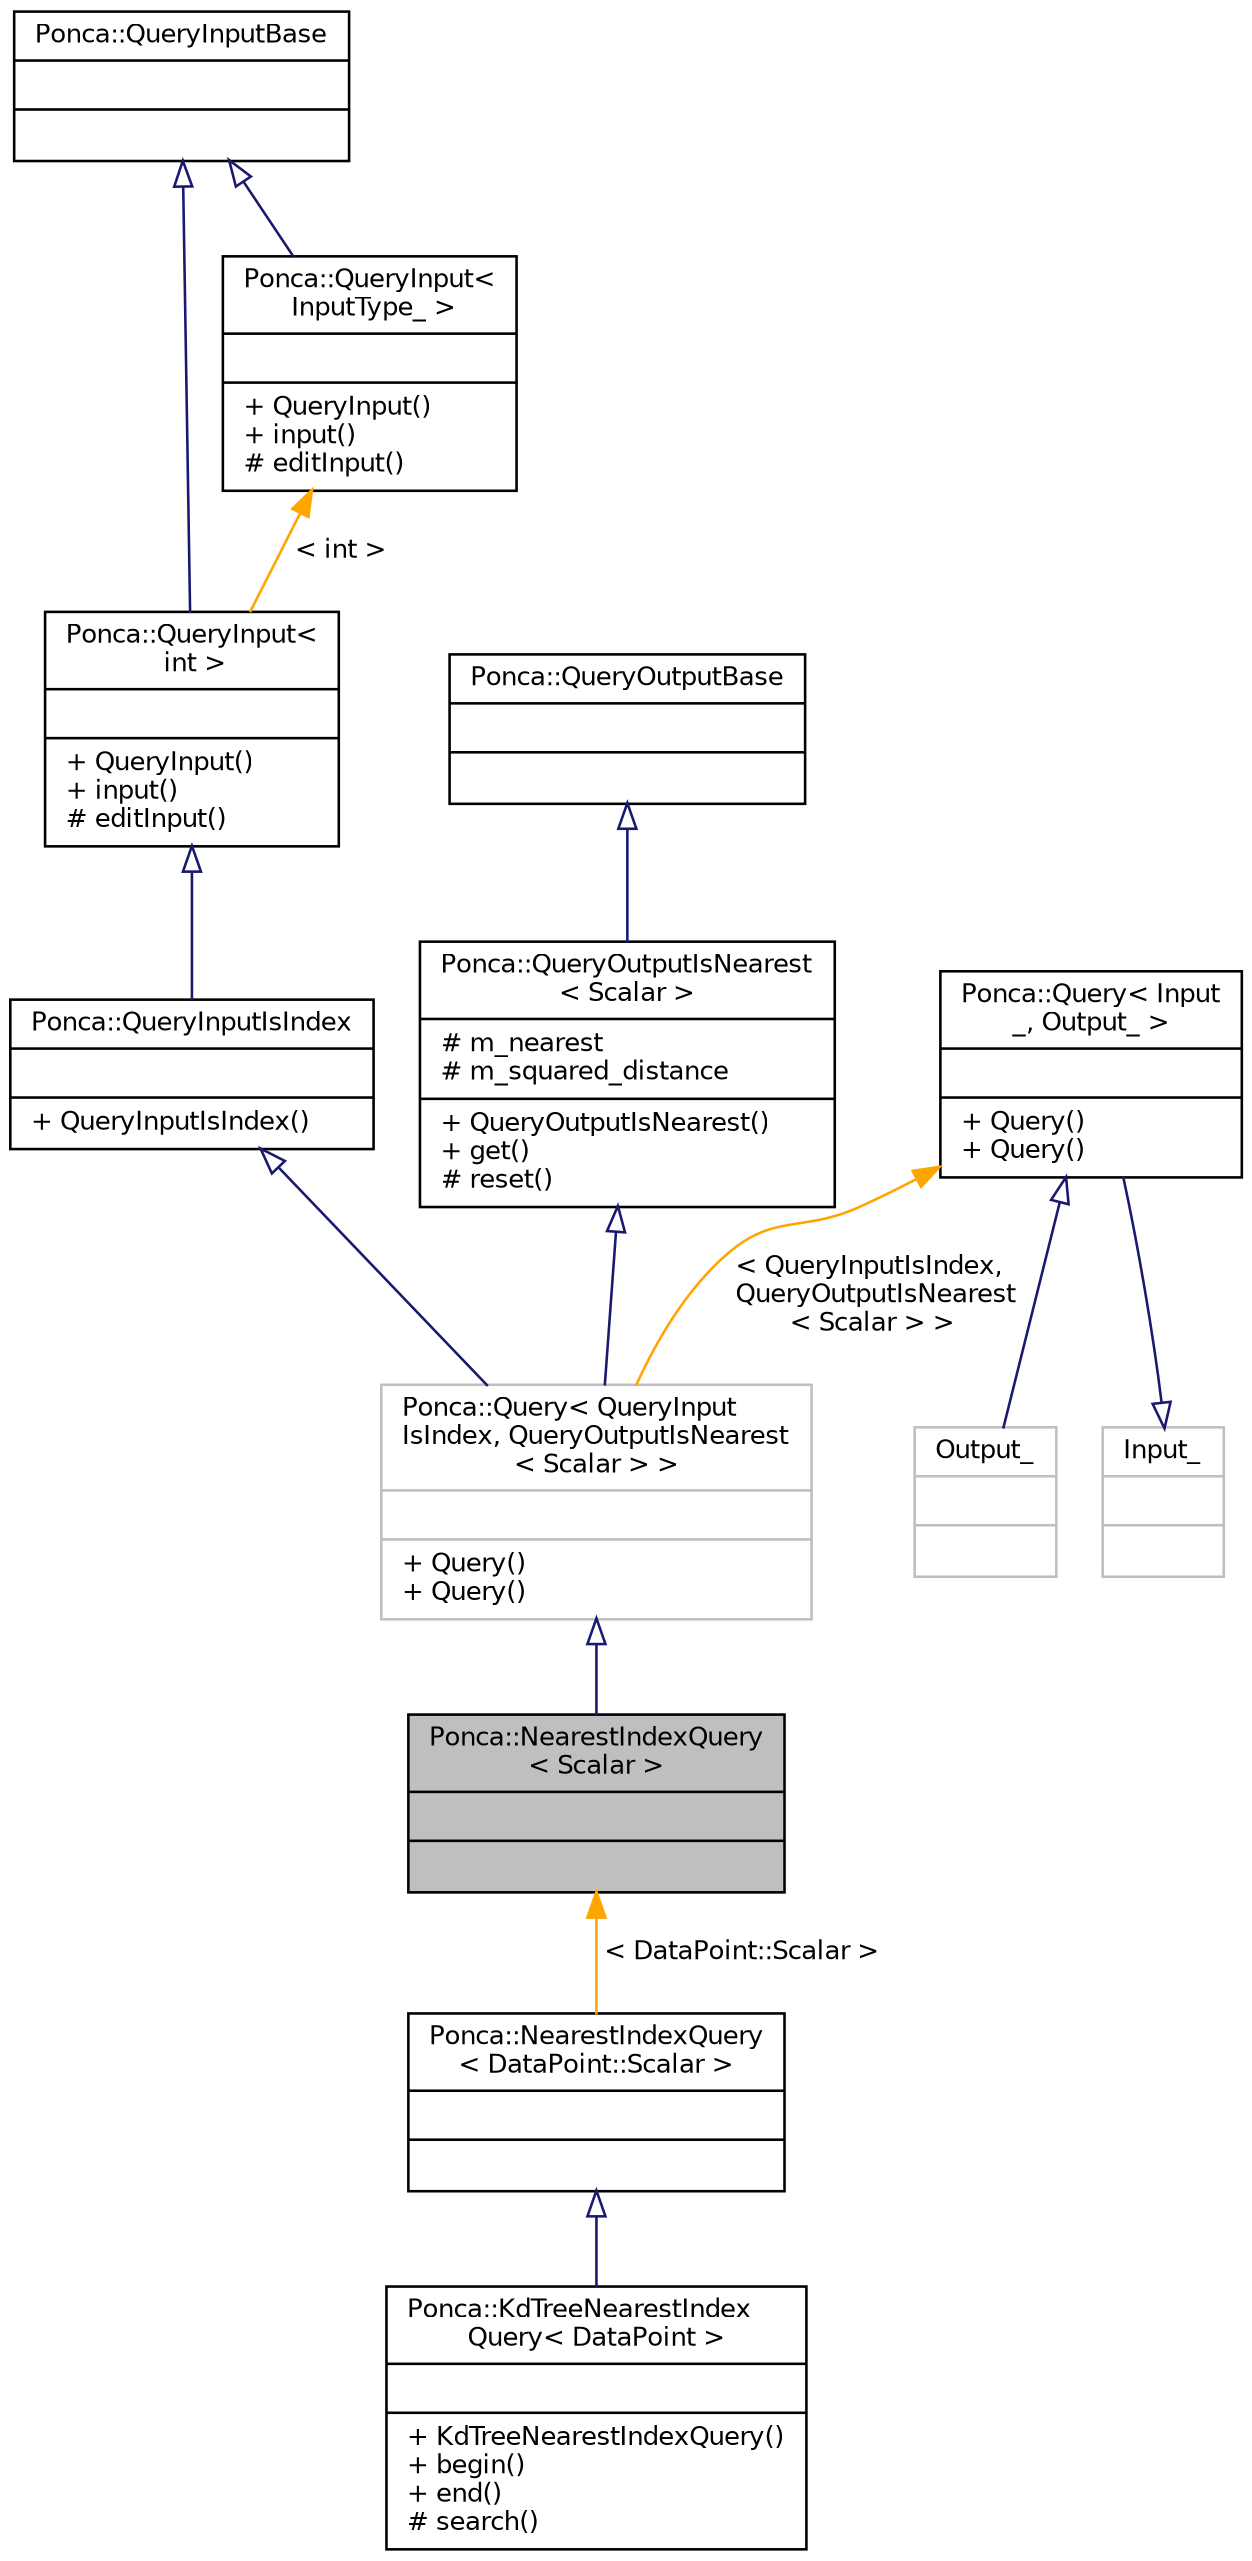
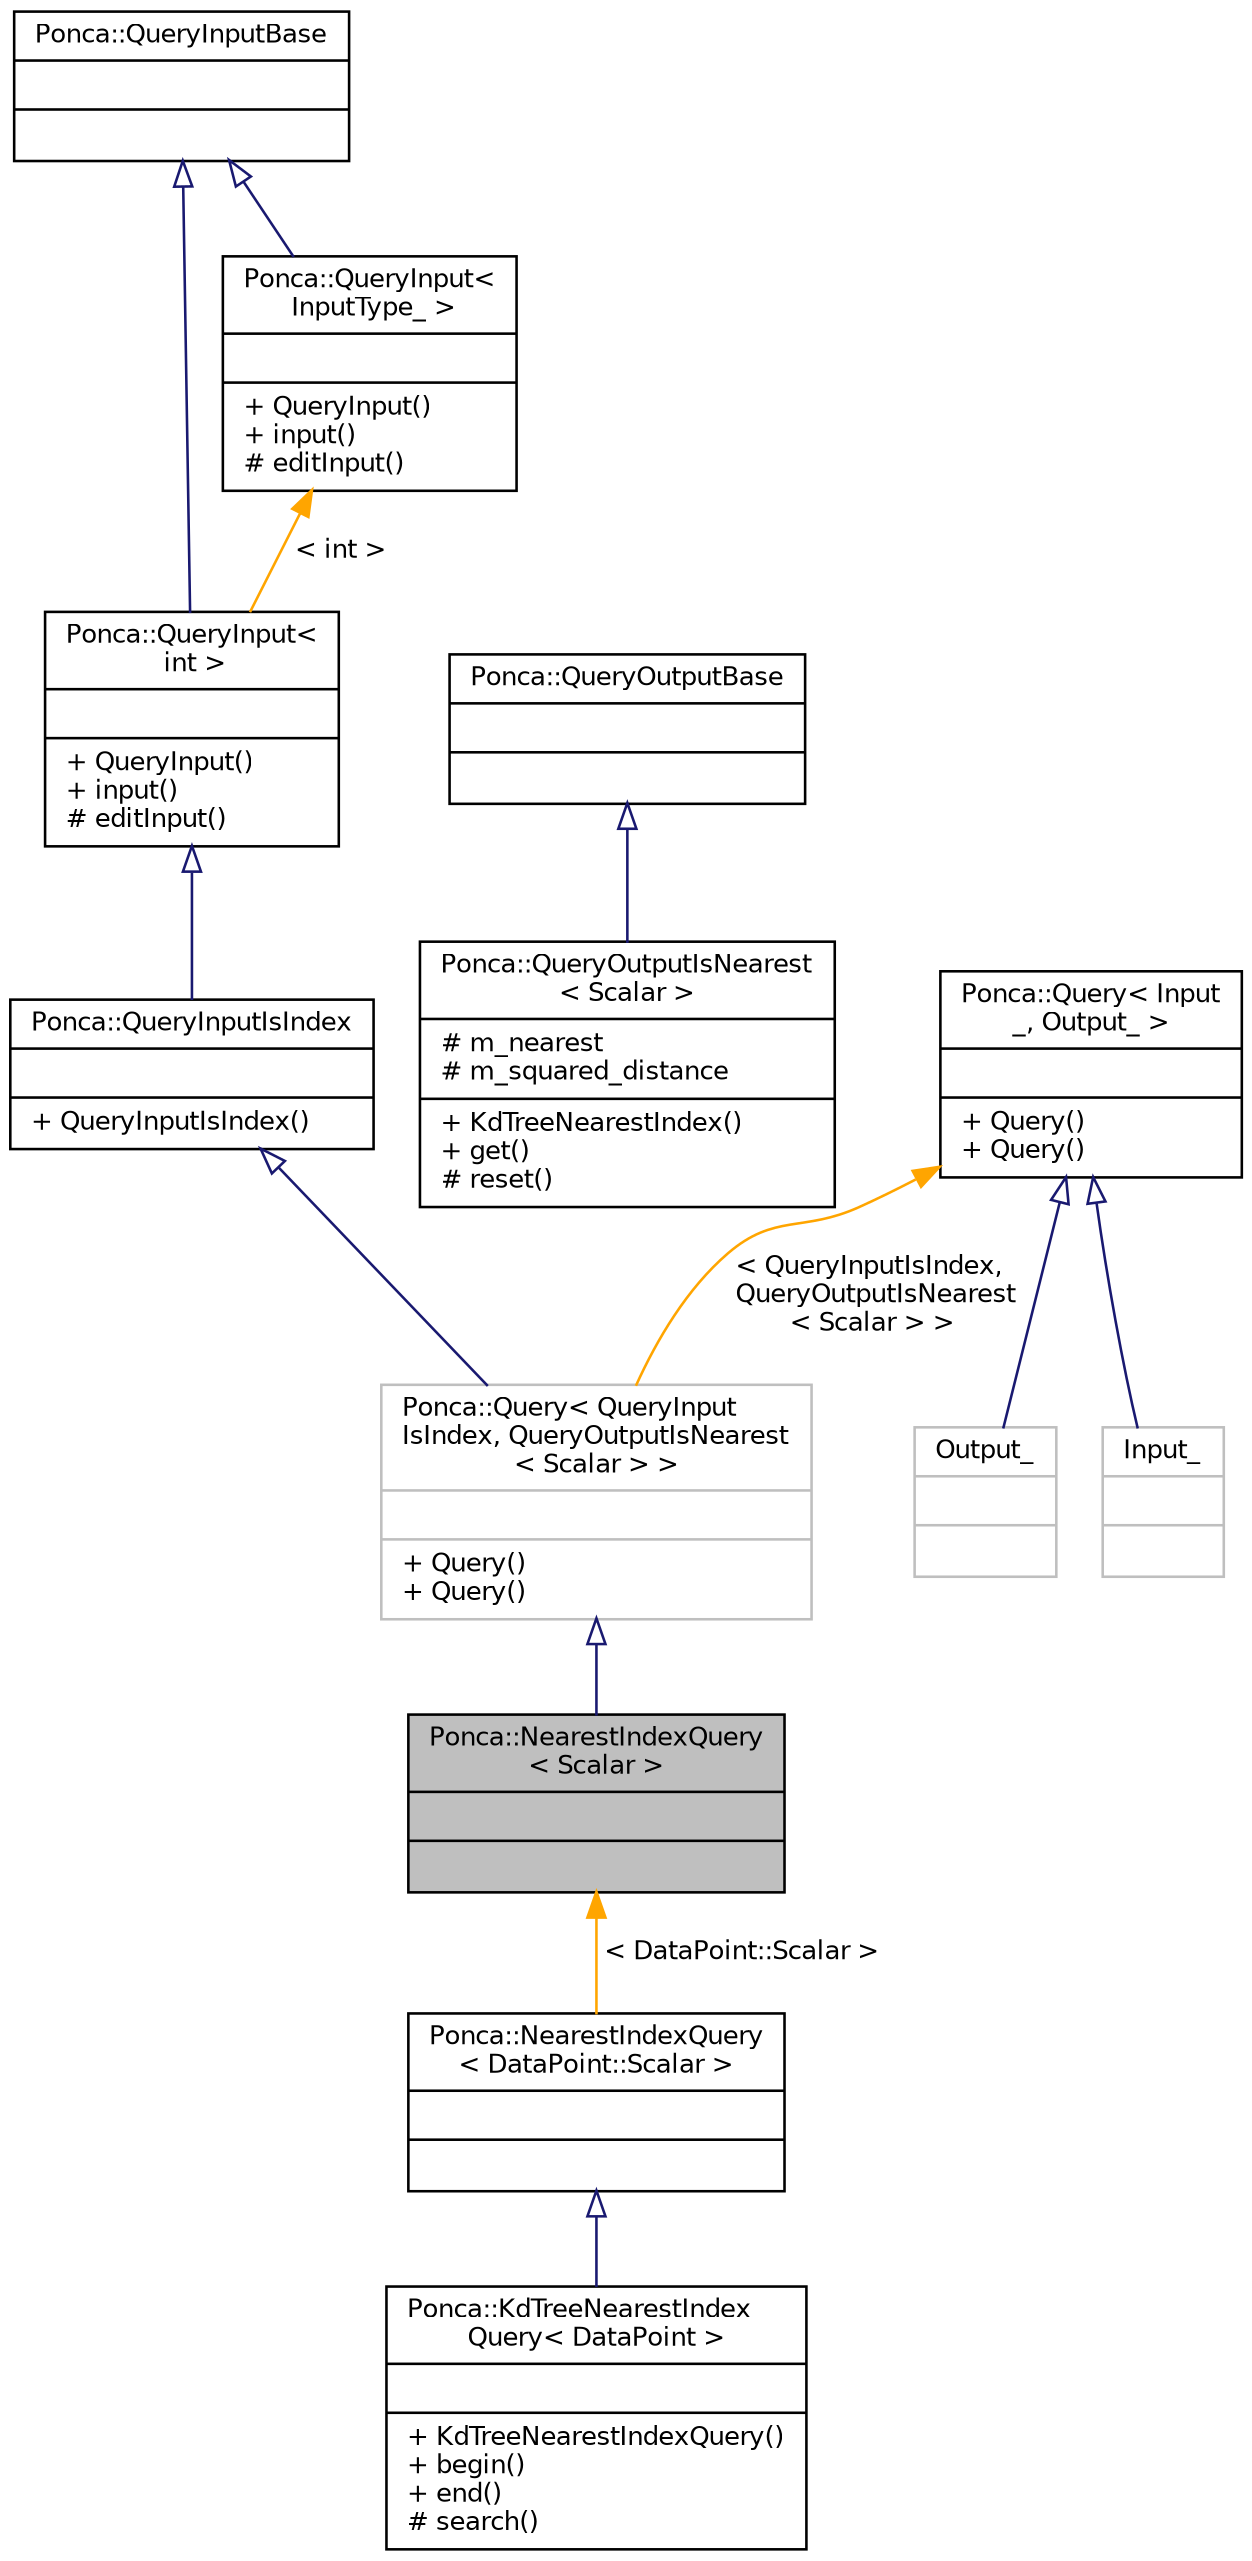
(605, 1123) -> (593, 1123)
(1145, 1290) -> (1115, 1316)
(610, 1309) -> none
